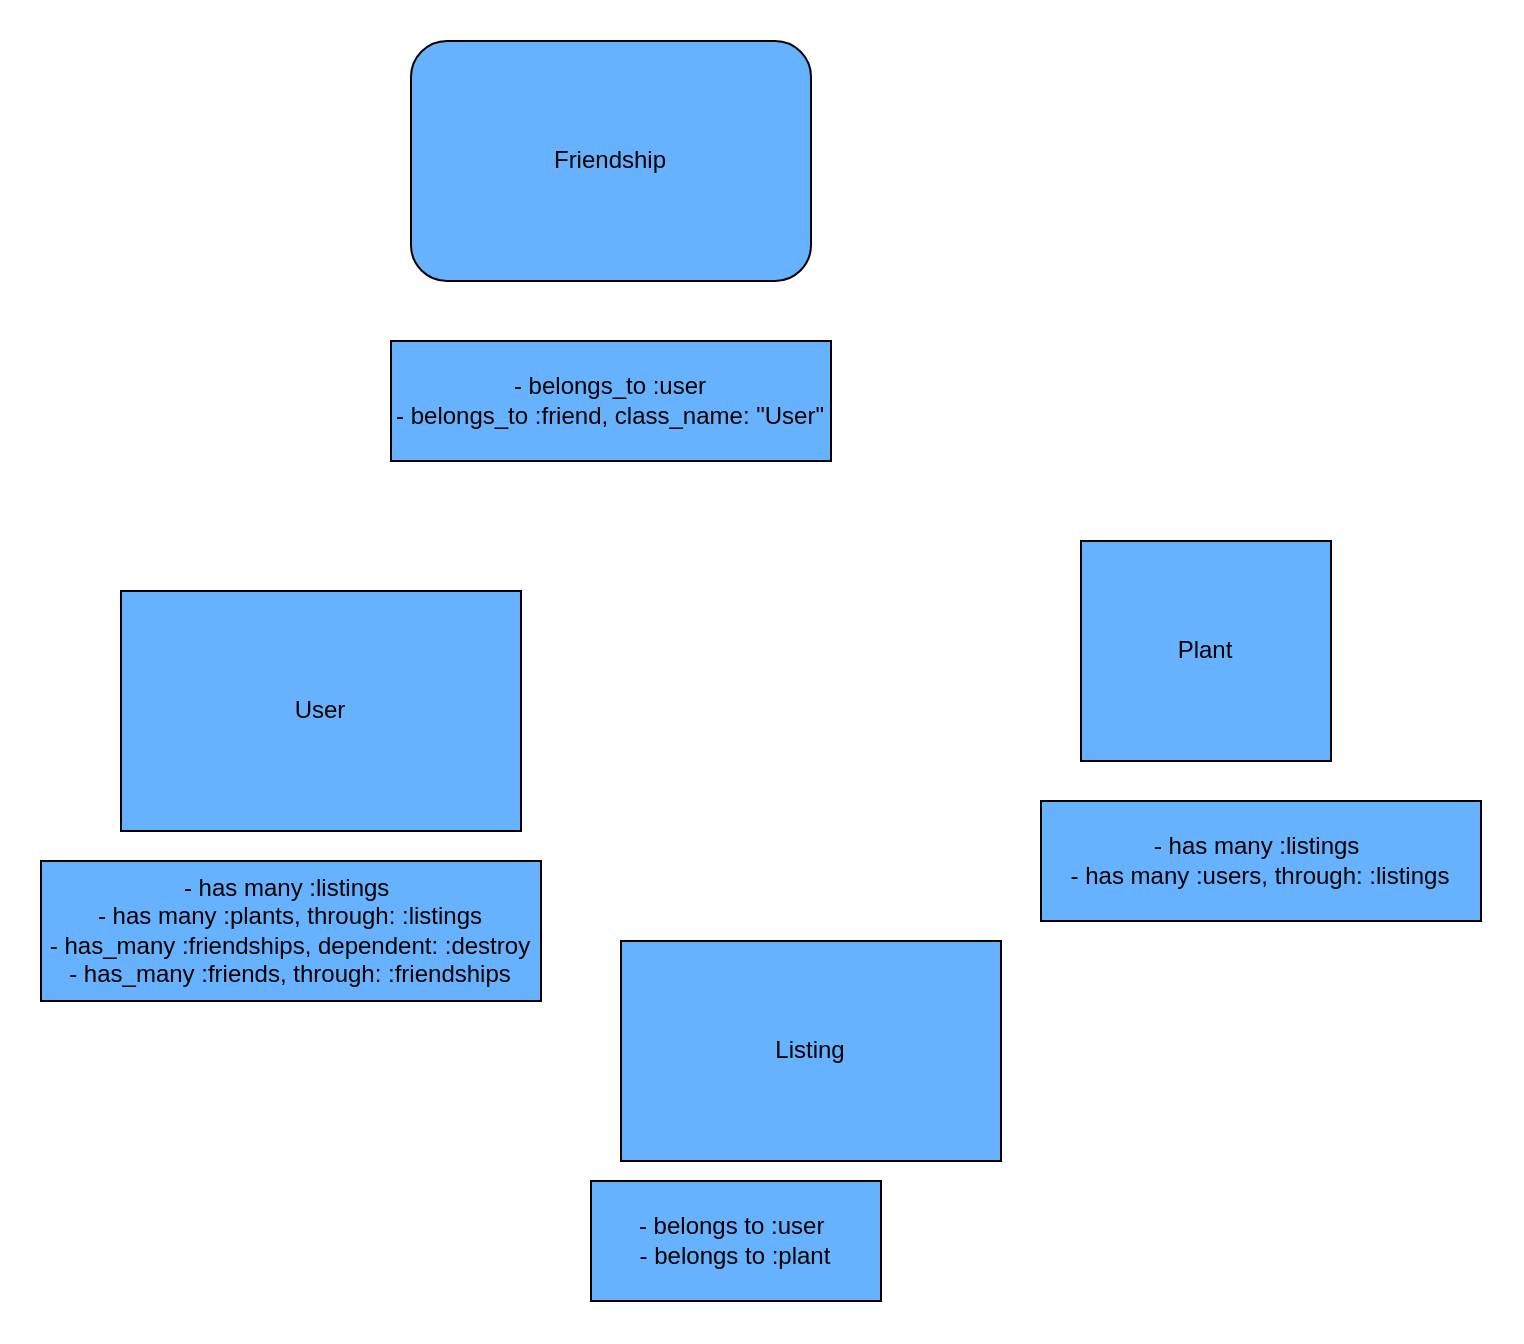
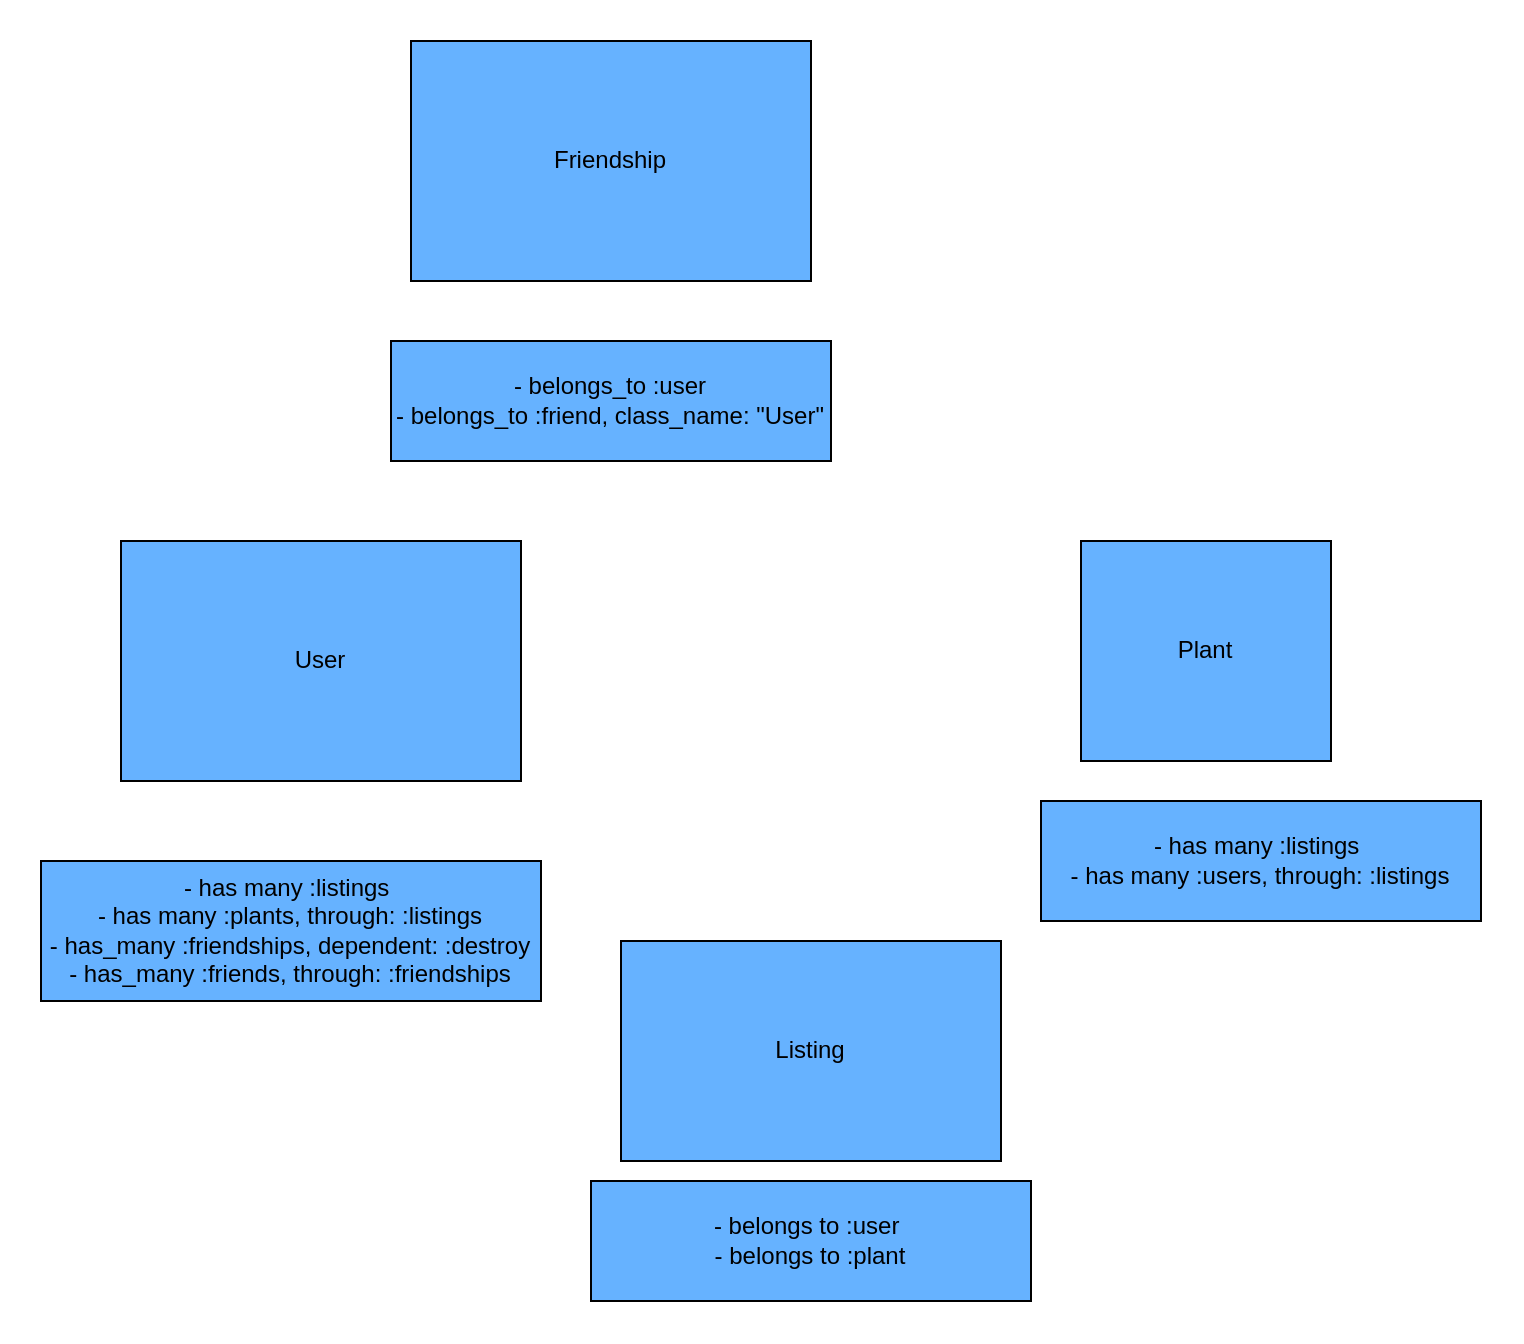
(611, 161) -> (611, 161)
(321, 711) -> (321, 661)
(736, 1241) -> (811, 1241)
